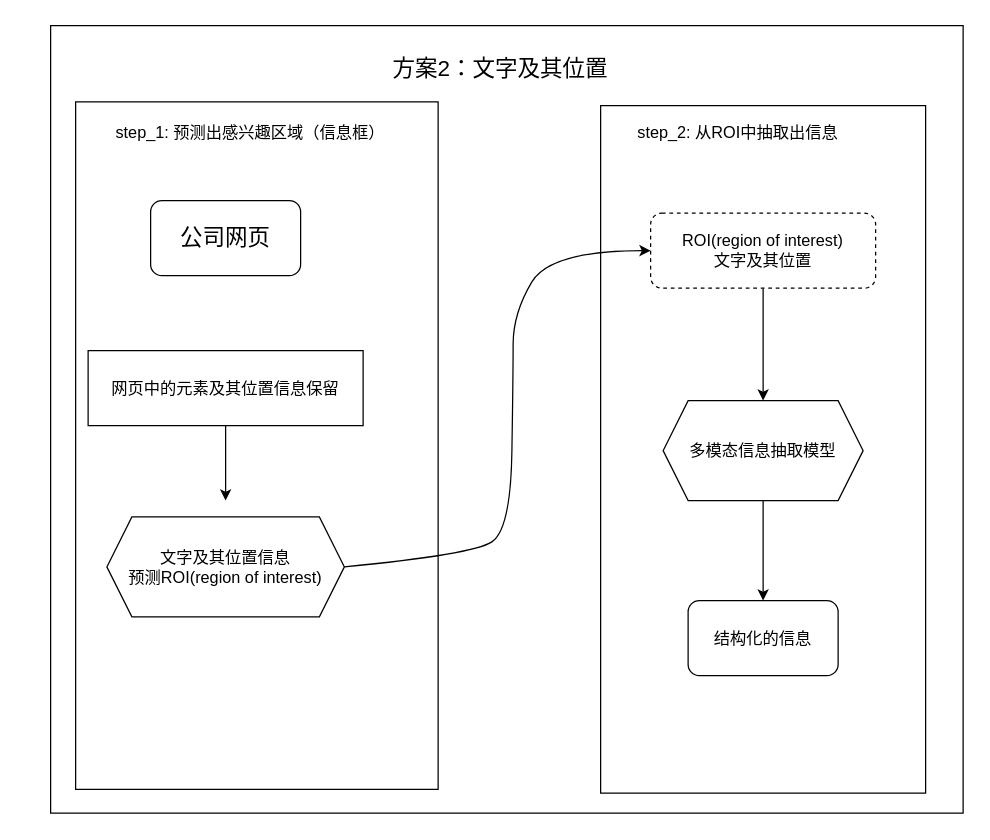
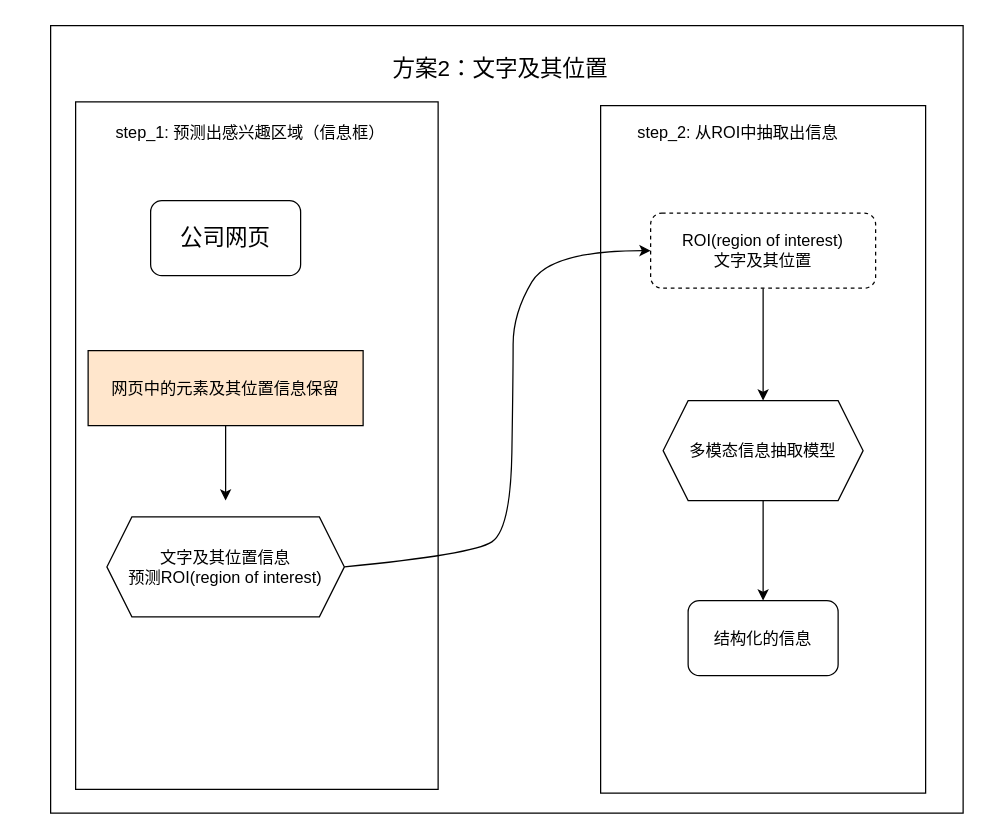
(226, 388) -> (226, 388)
